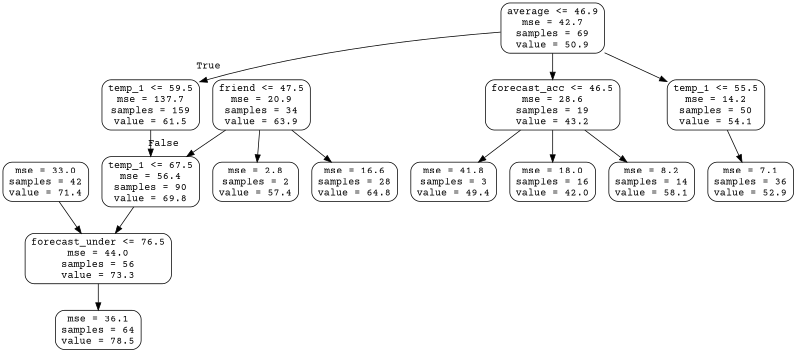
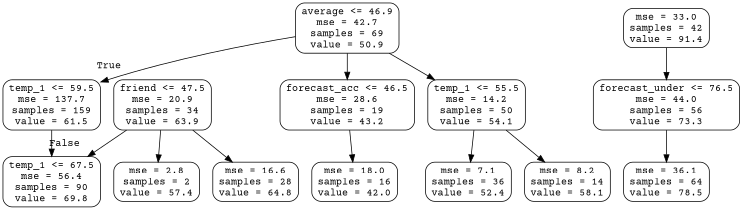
(603, 144) -> (522, 144)
(46, 182) -> (666, 28)
(454, 182) -> none
(751, 182) -> (468, 182)
(127, 217) -> none
